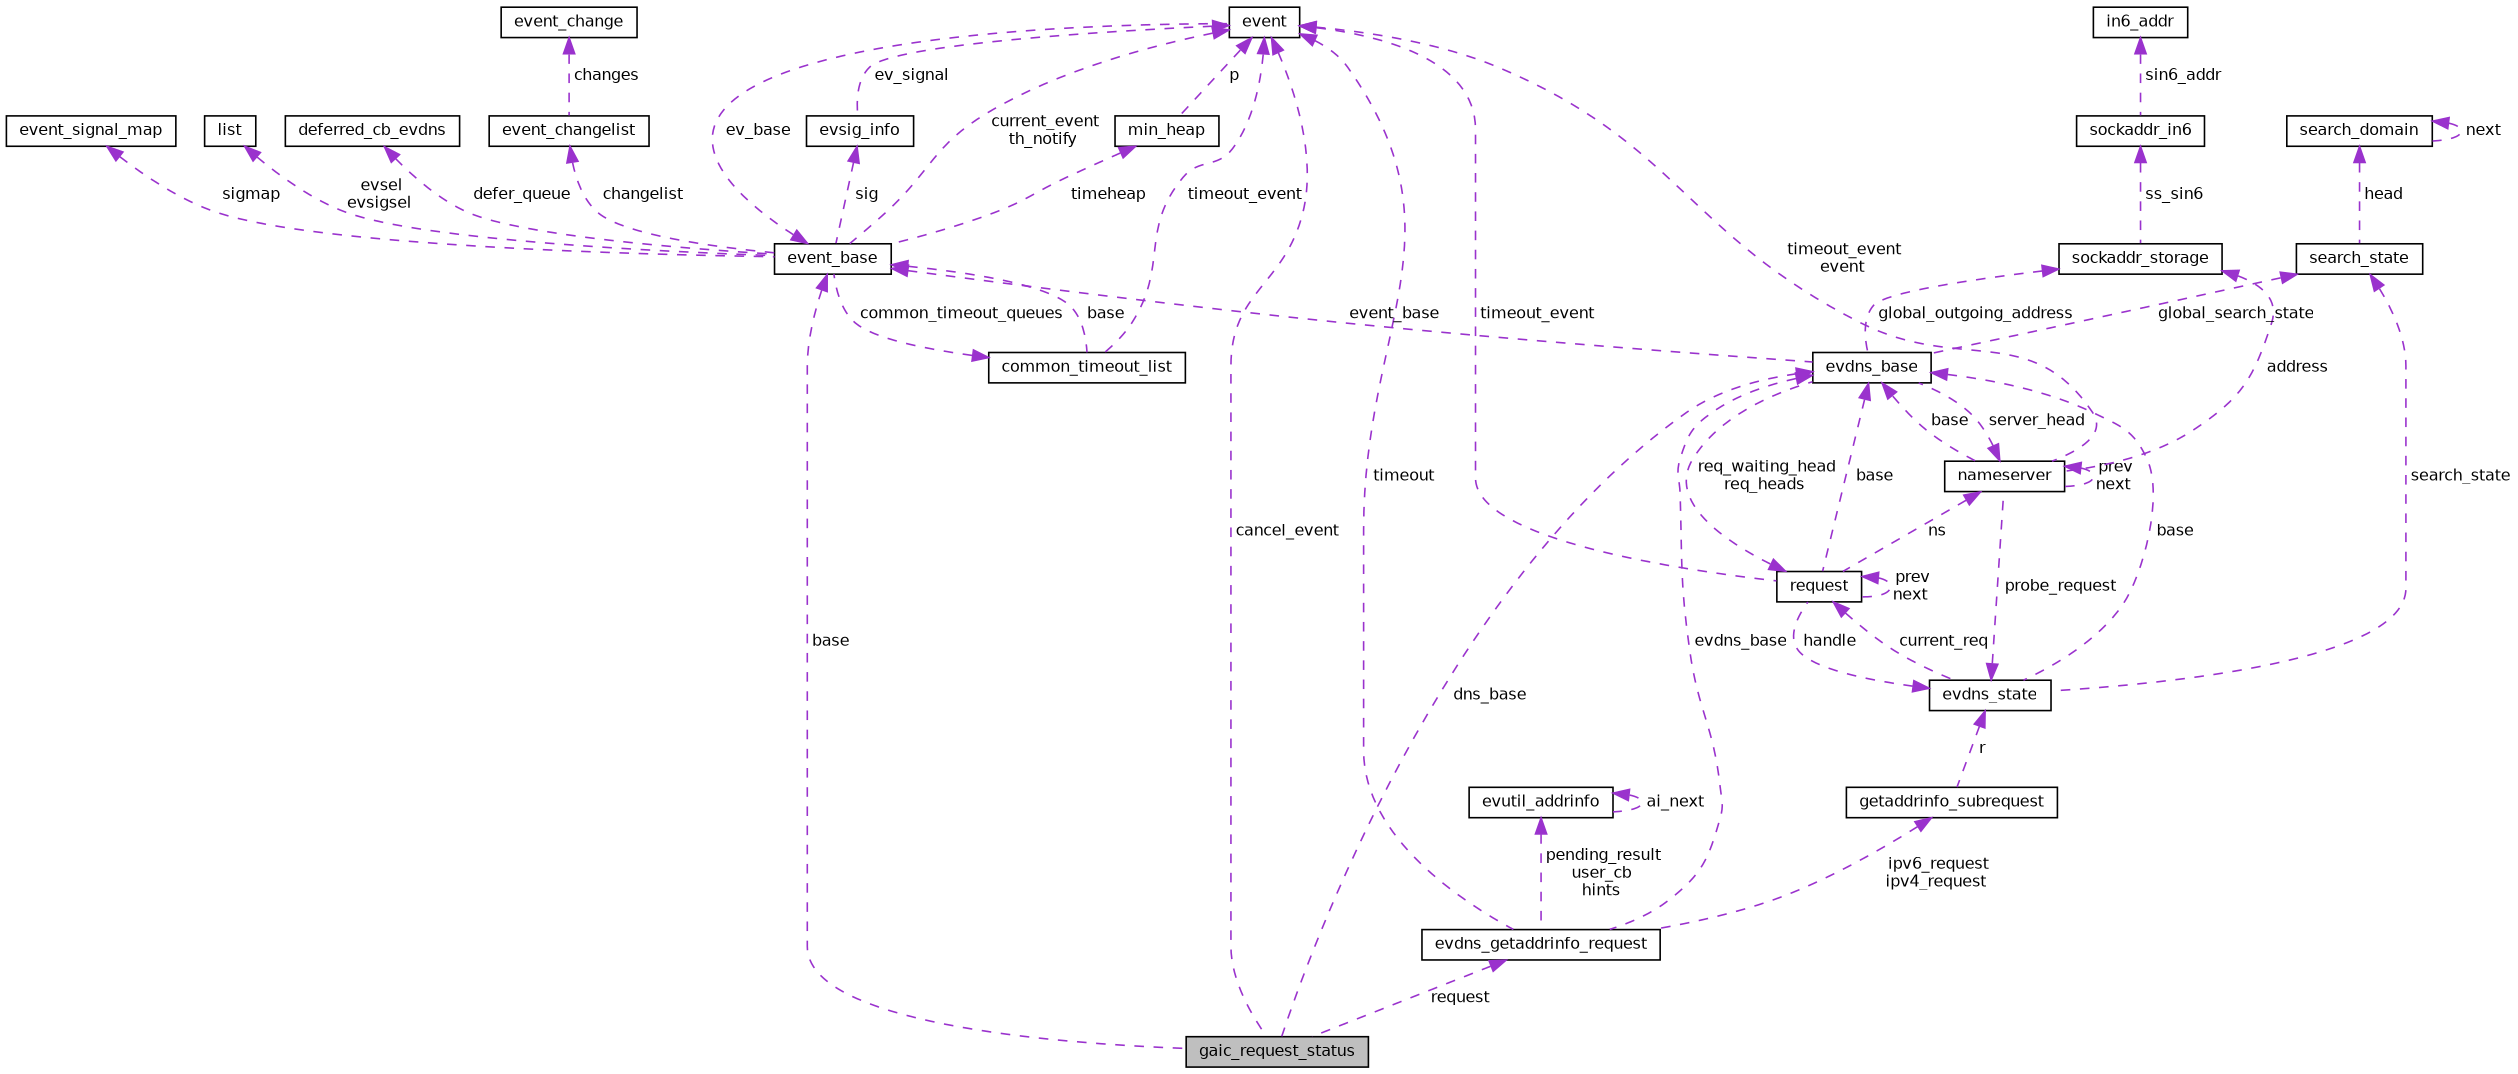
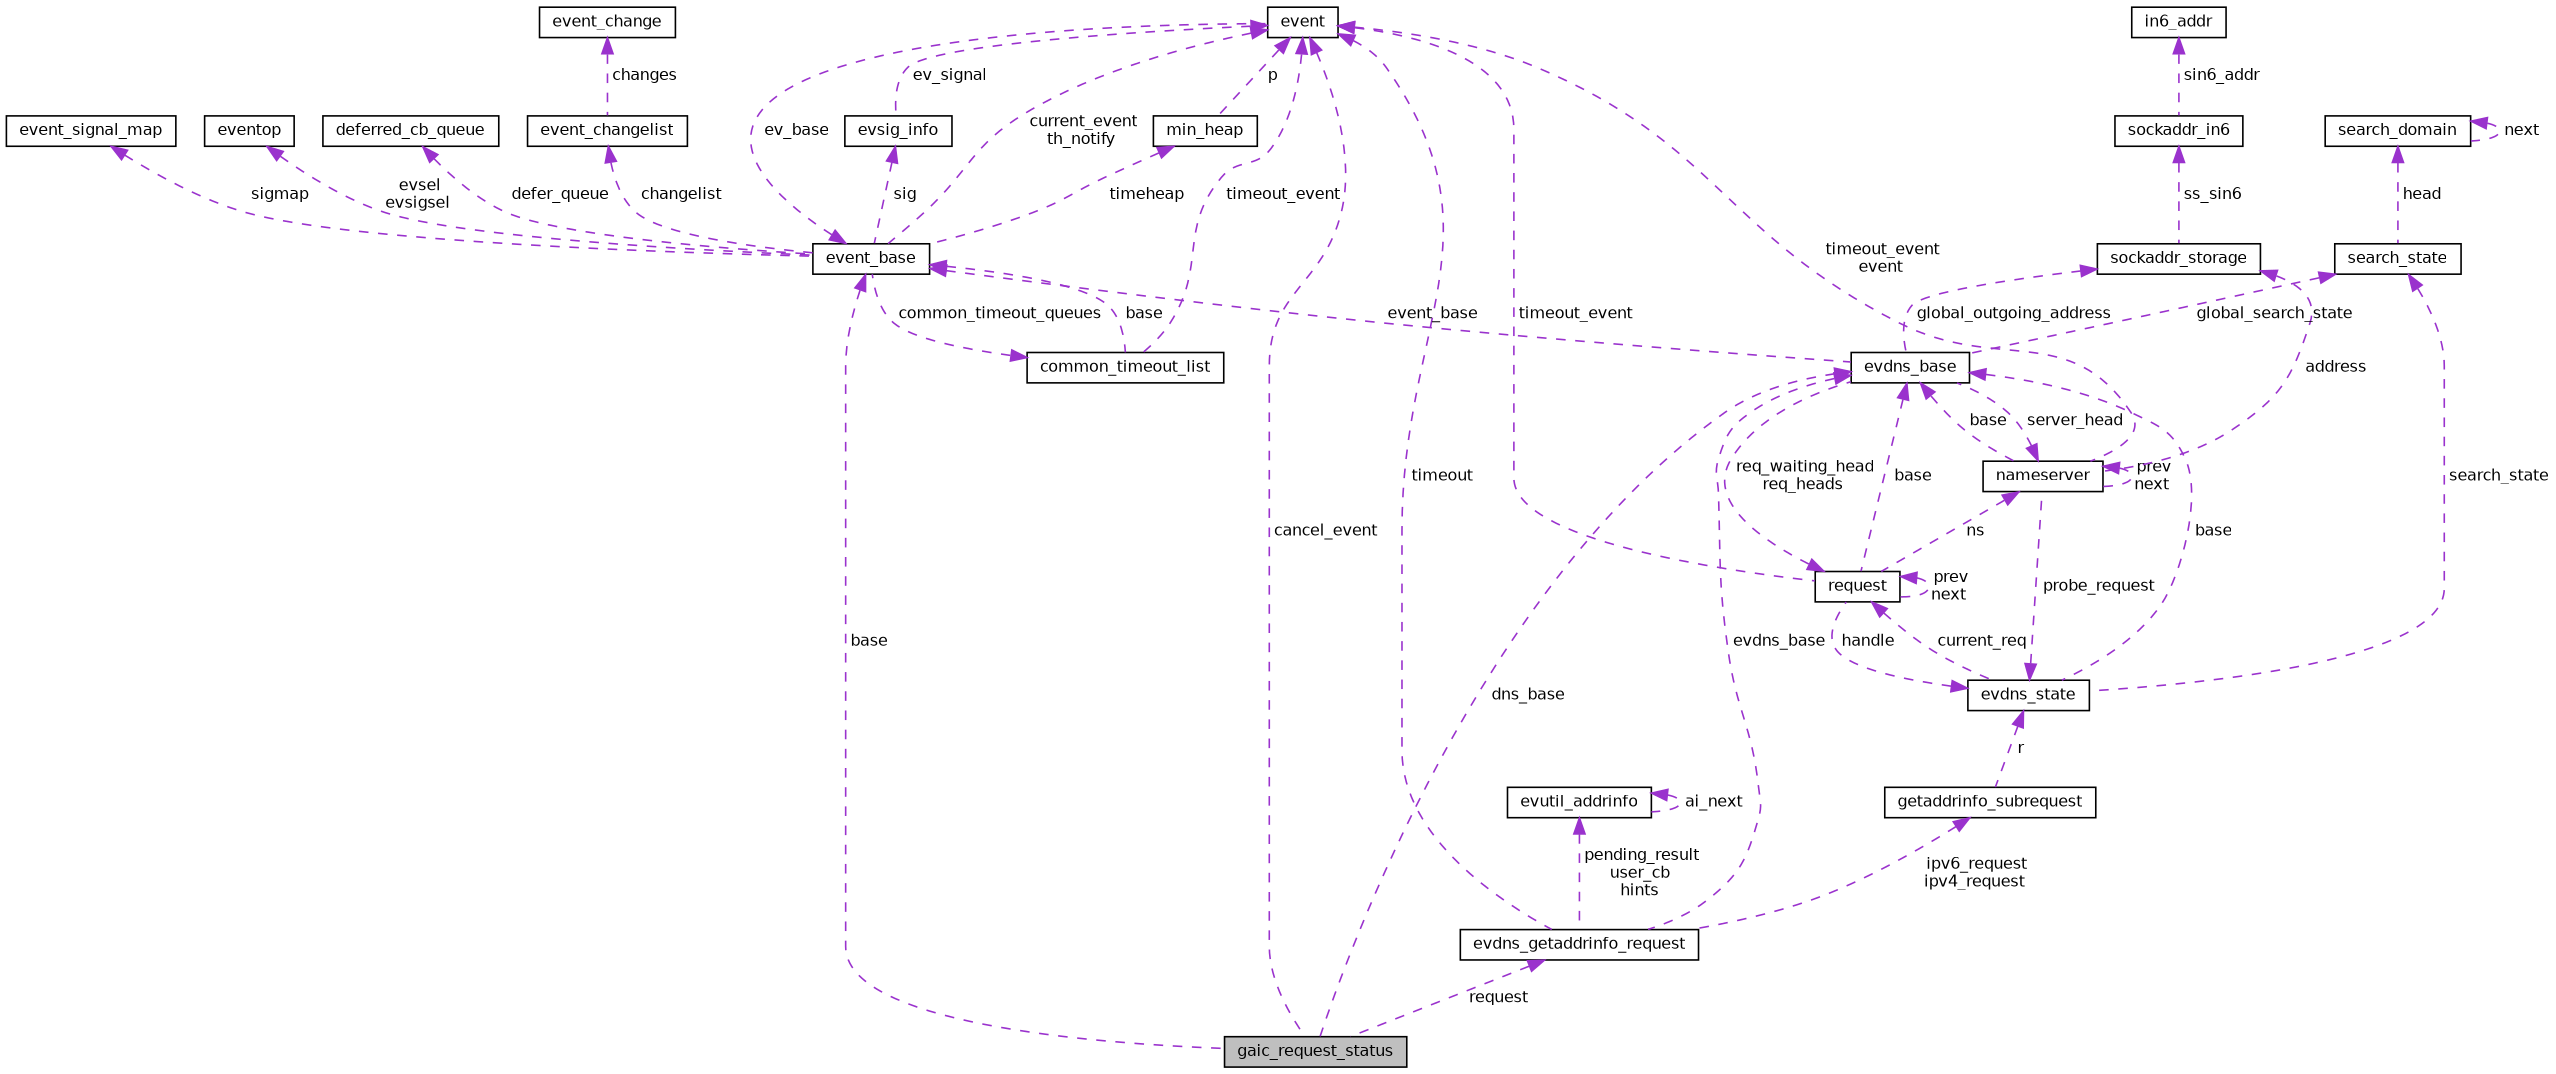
(230, 131) -> (249, 131)
(372, 131) -> (411, 131)
